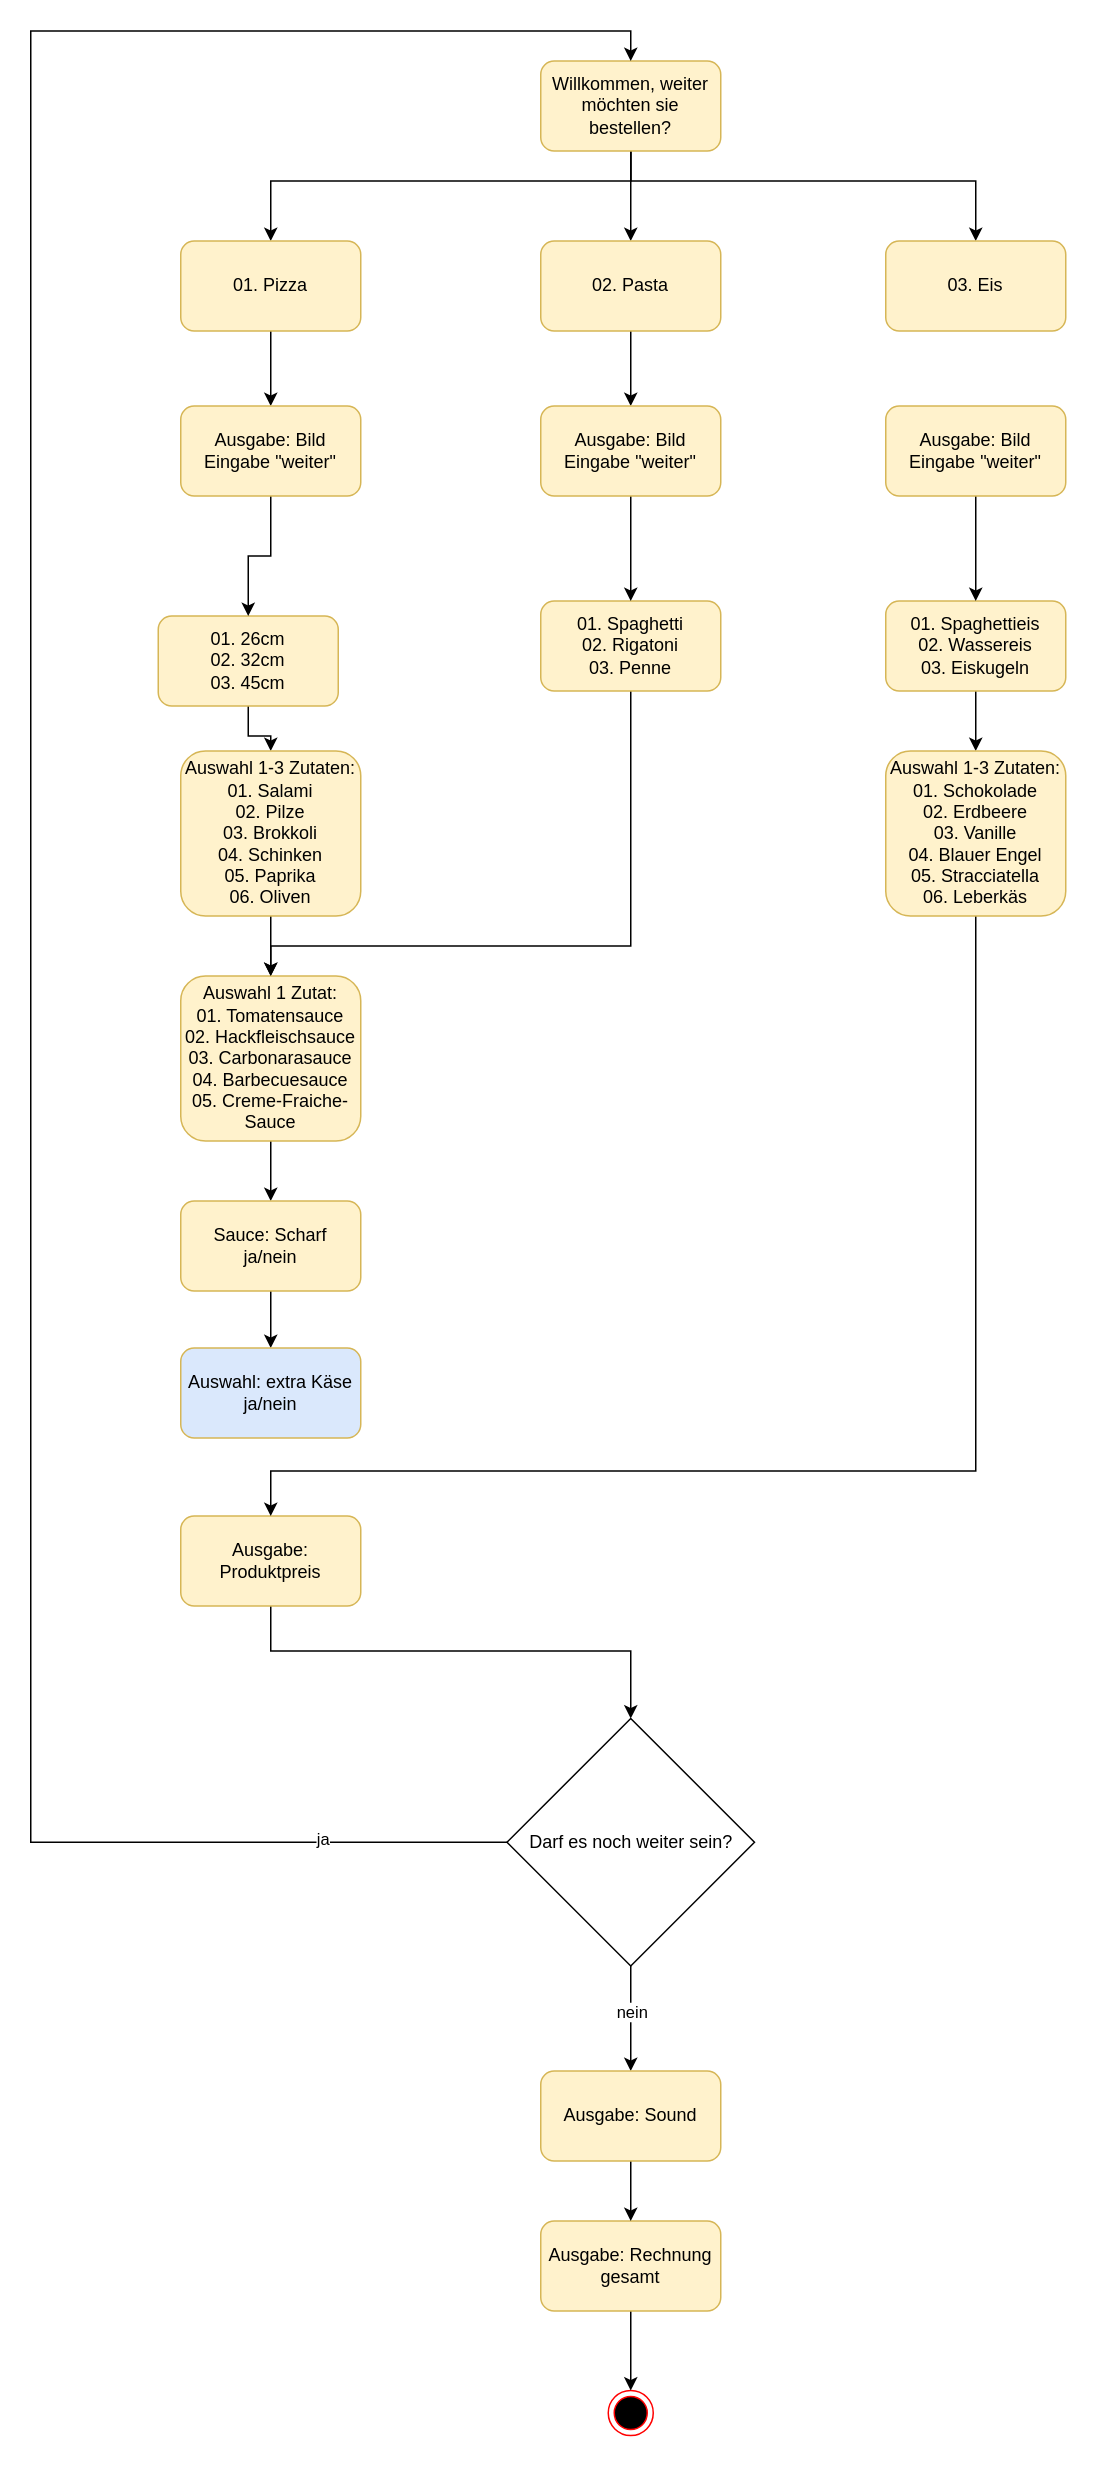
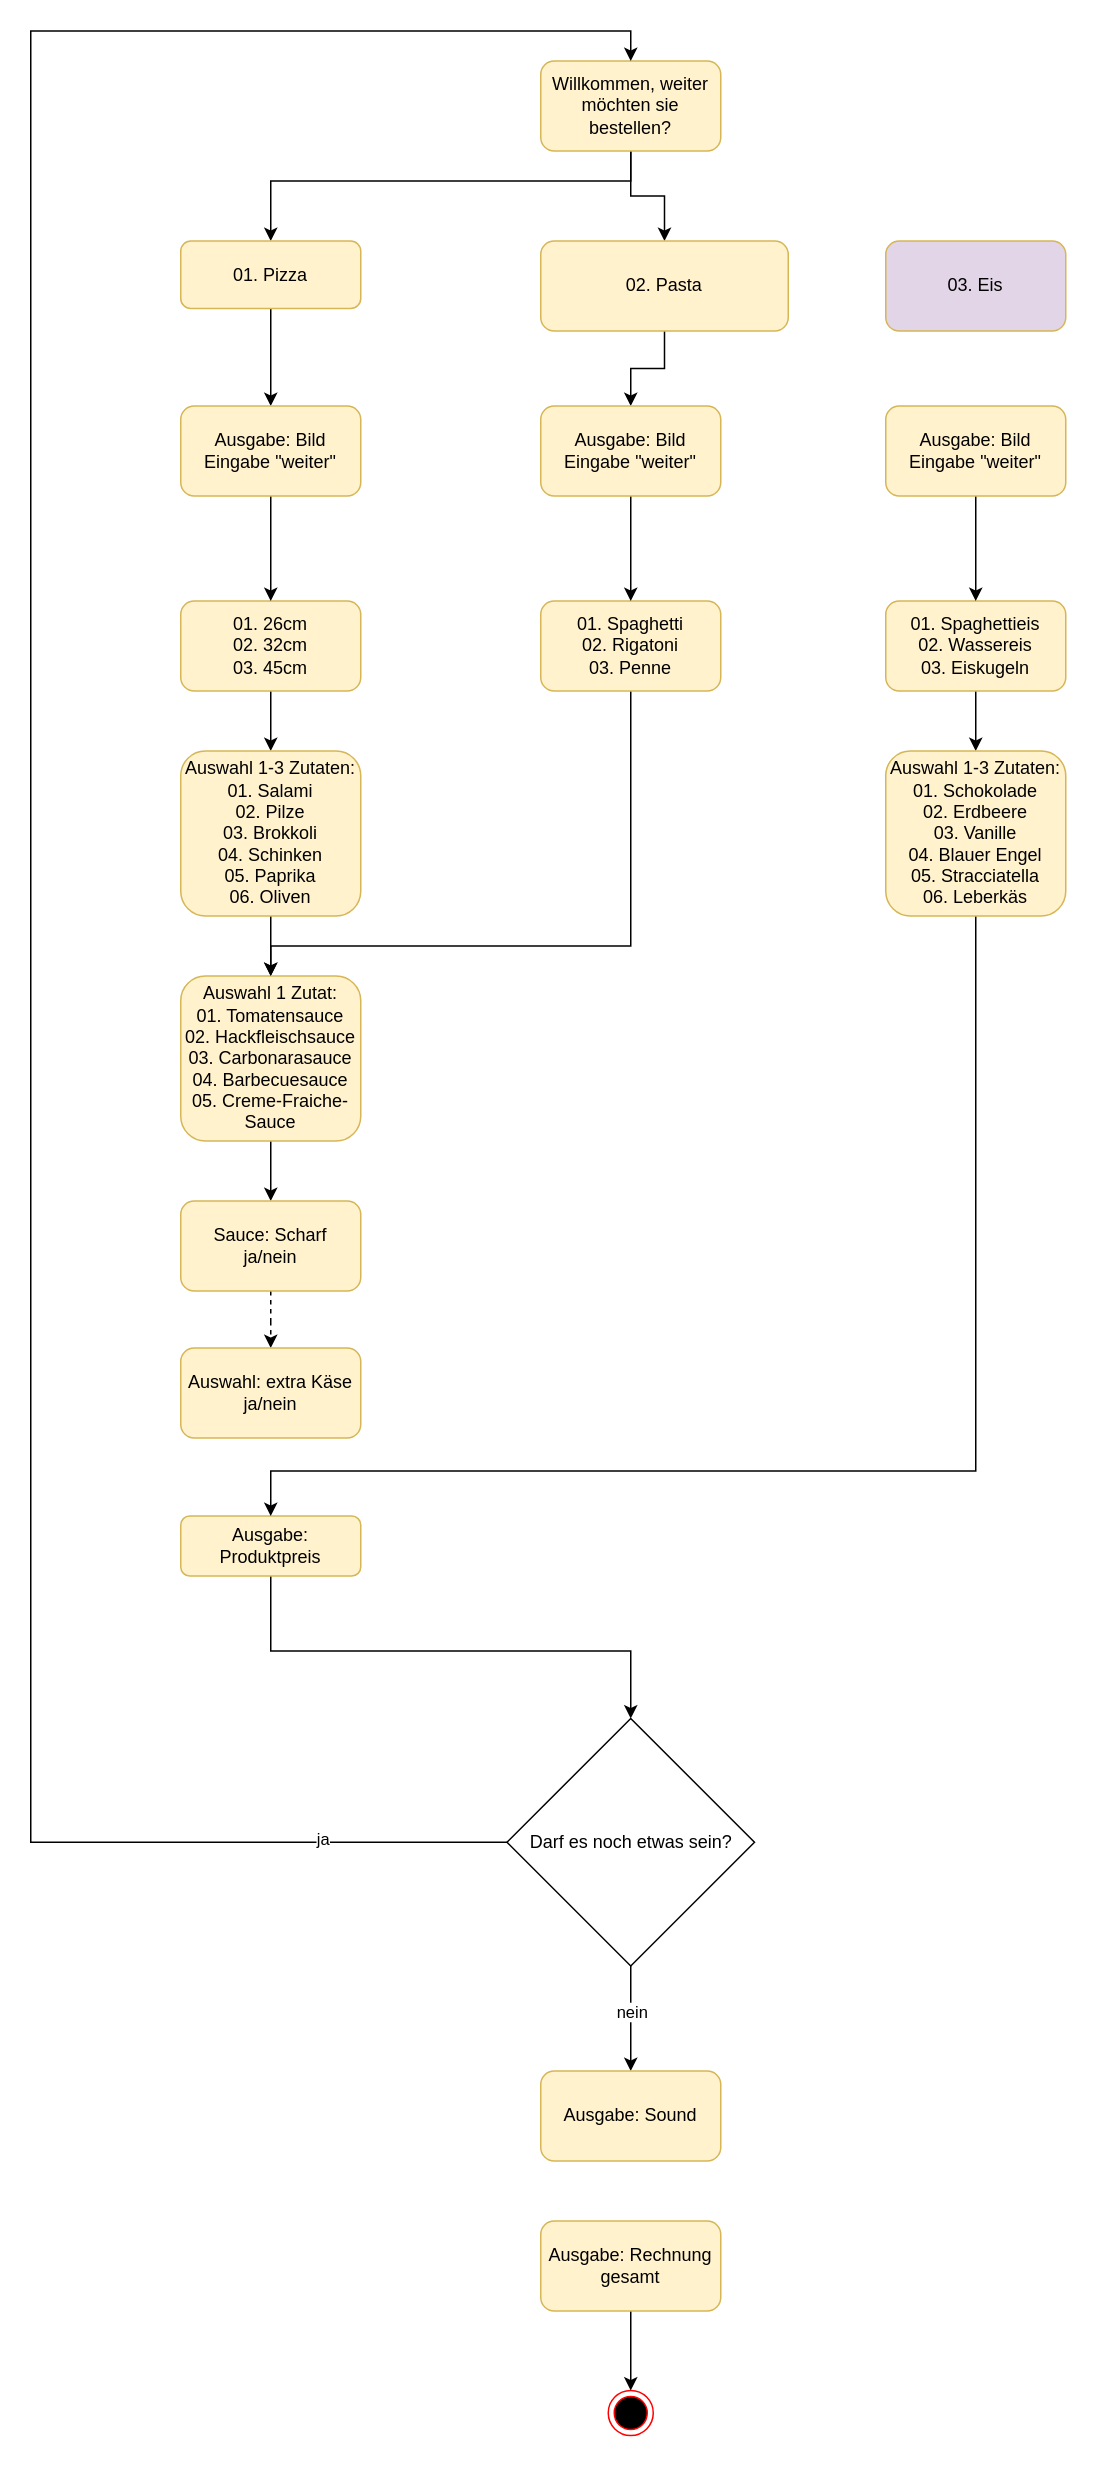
(829, 181) -> none
(271, 286) -> (271, 275)
(631, 286) -> (665, 286)
(976, 286) -> (976, 286)
(248, 661) -> (271, 646)
(271, 1319) -> (271, 1319)
(271, 1393) -> (271, 1393)
(271, 1561) -> (271, 1546)
(632, 1843) -> (632, 1843)
(631, 2186) -> none
